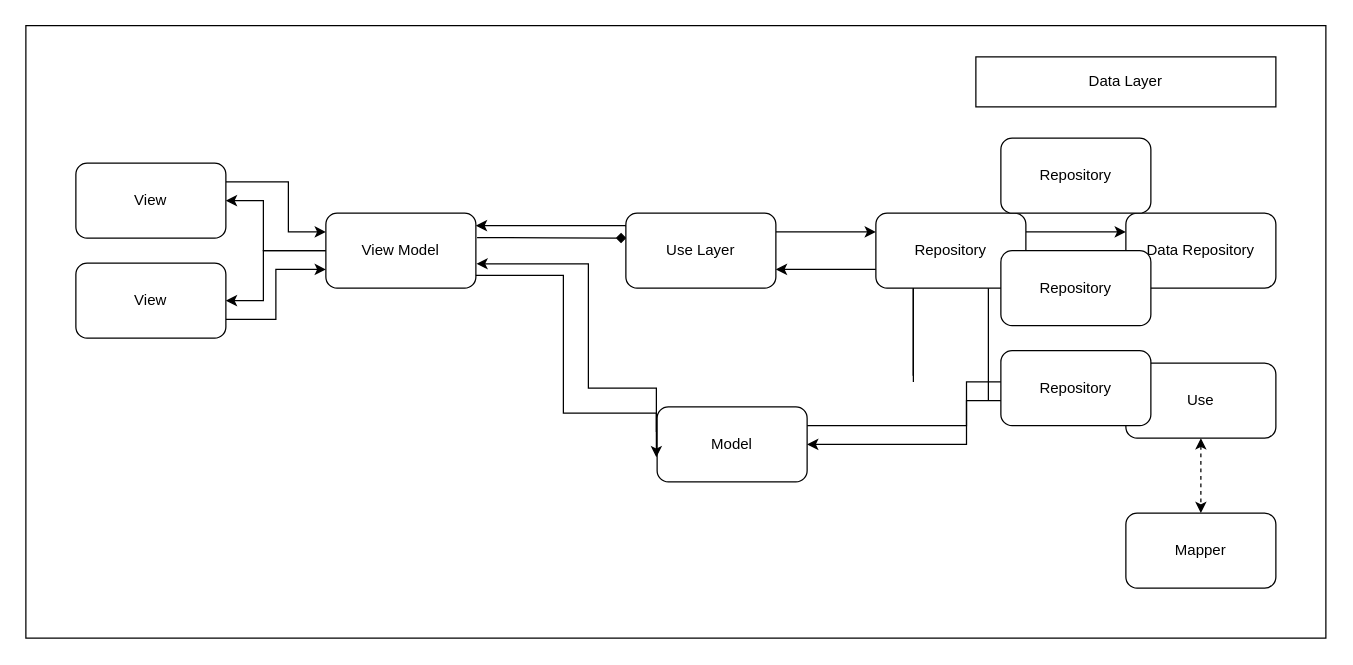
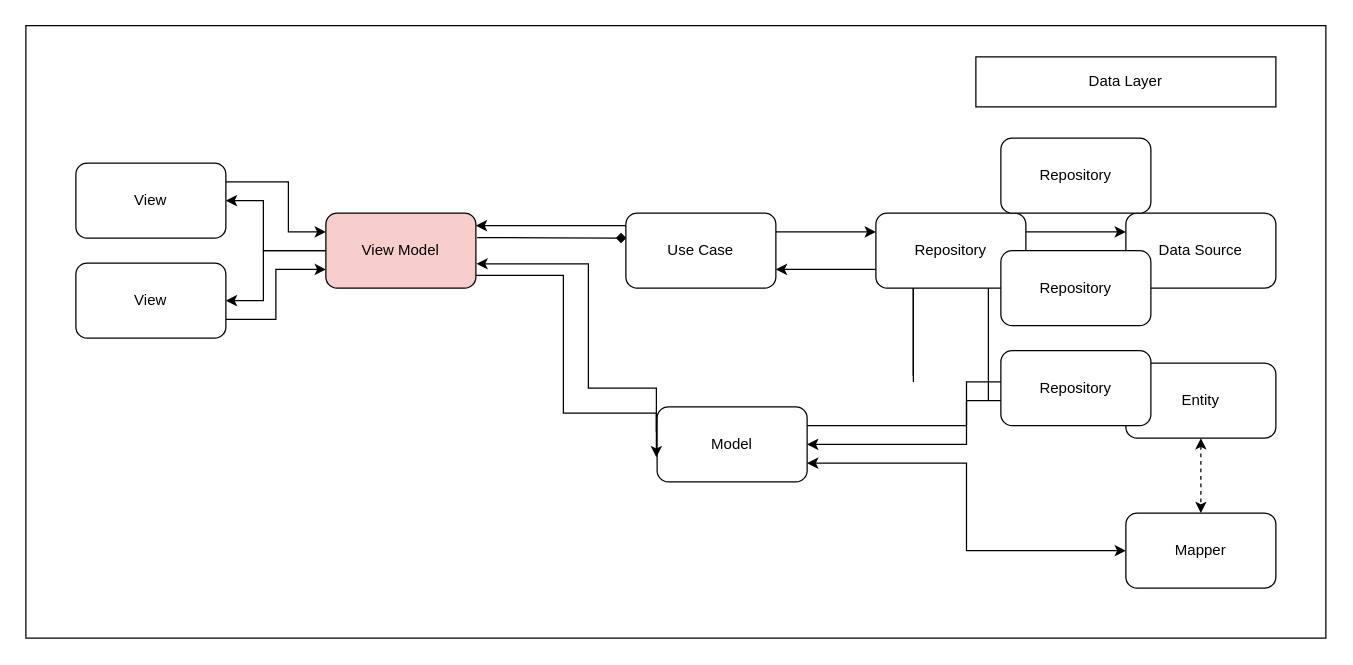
(401, 251) -> (401, 251)
(701, 251) -> (701, 251)
(1201, 251) -> (1201, 251)
(1201, 401) -> (1201, 401)
none -> (966, 507)
